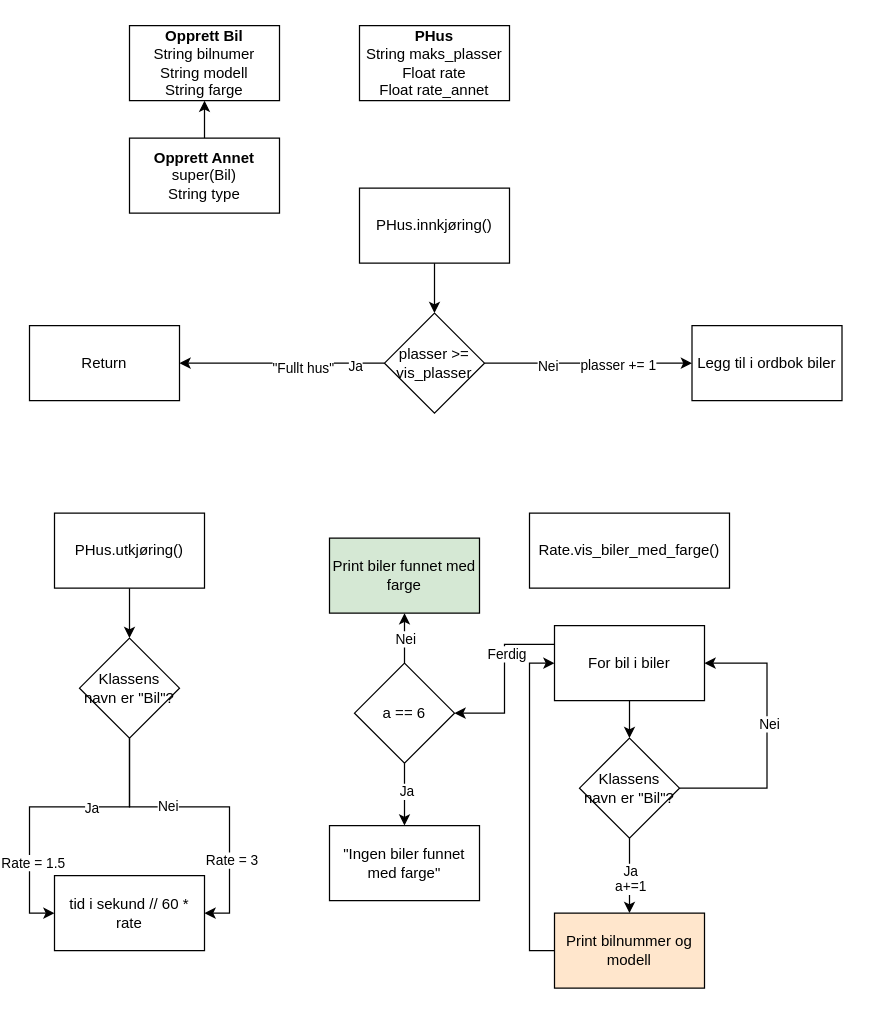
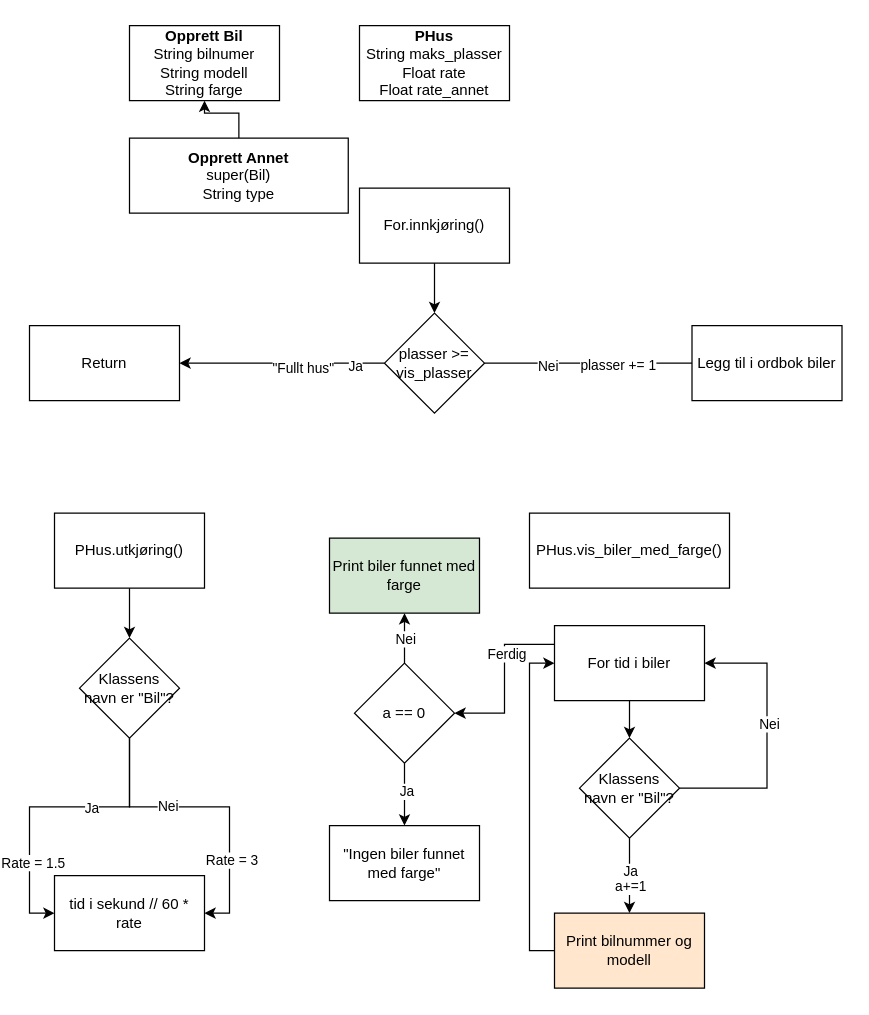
(204, 176) -> (239, 176)
(434, 226) -> (434, 226)
(682, 363) -> (685, 363)
(629, 551) -> (629, 551)
(629, 663) -> (629, 663)
(404, 713) -> (404, 713)
